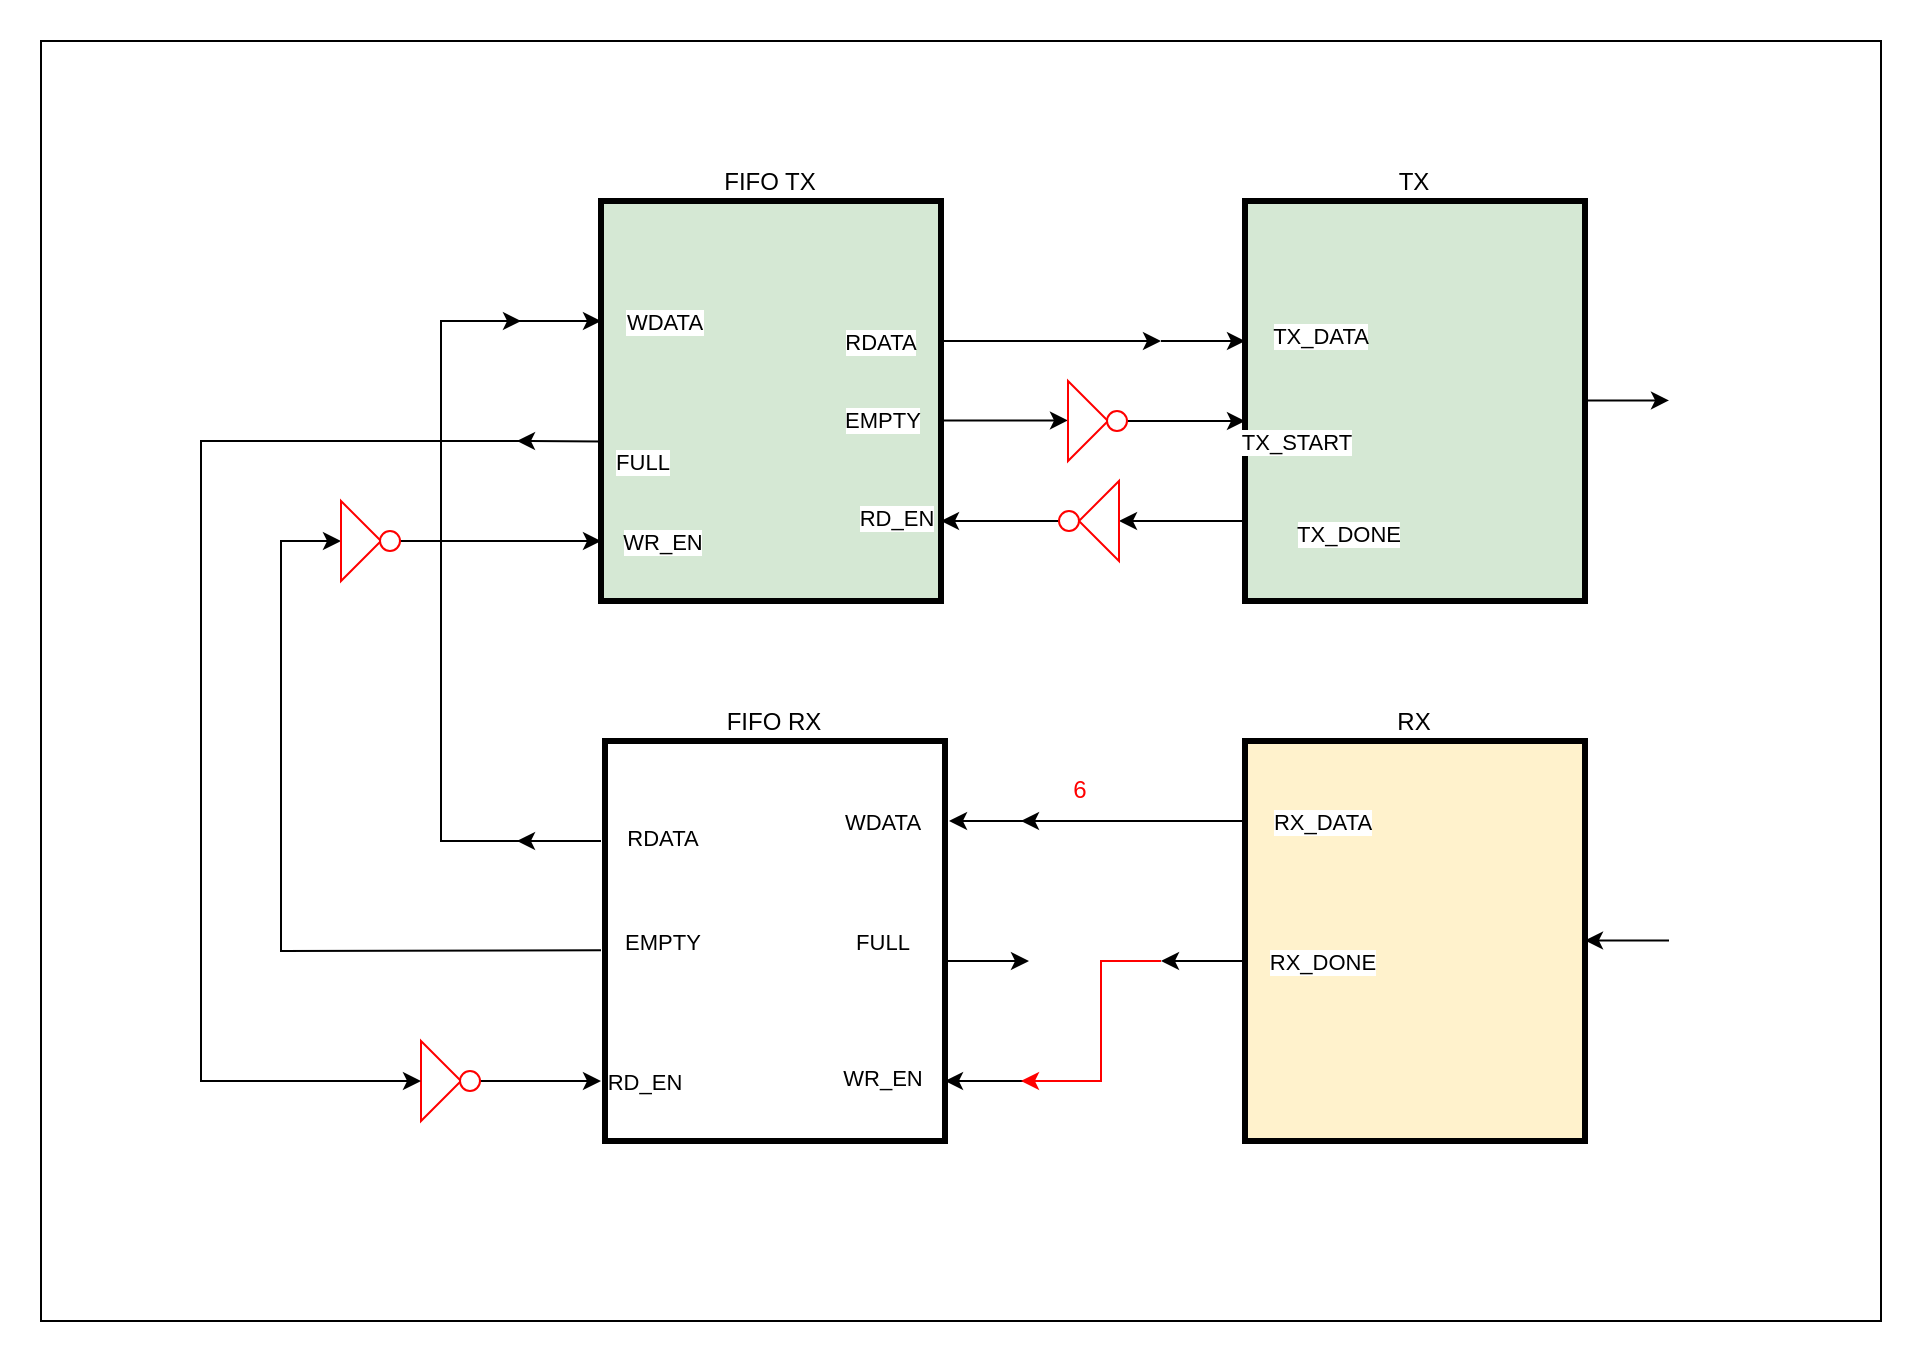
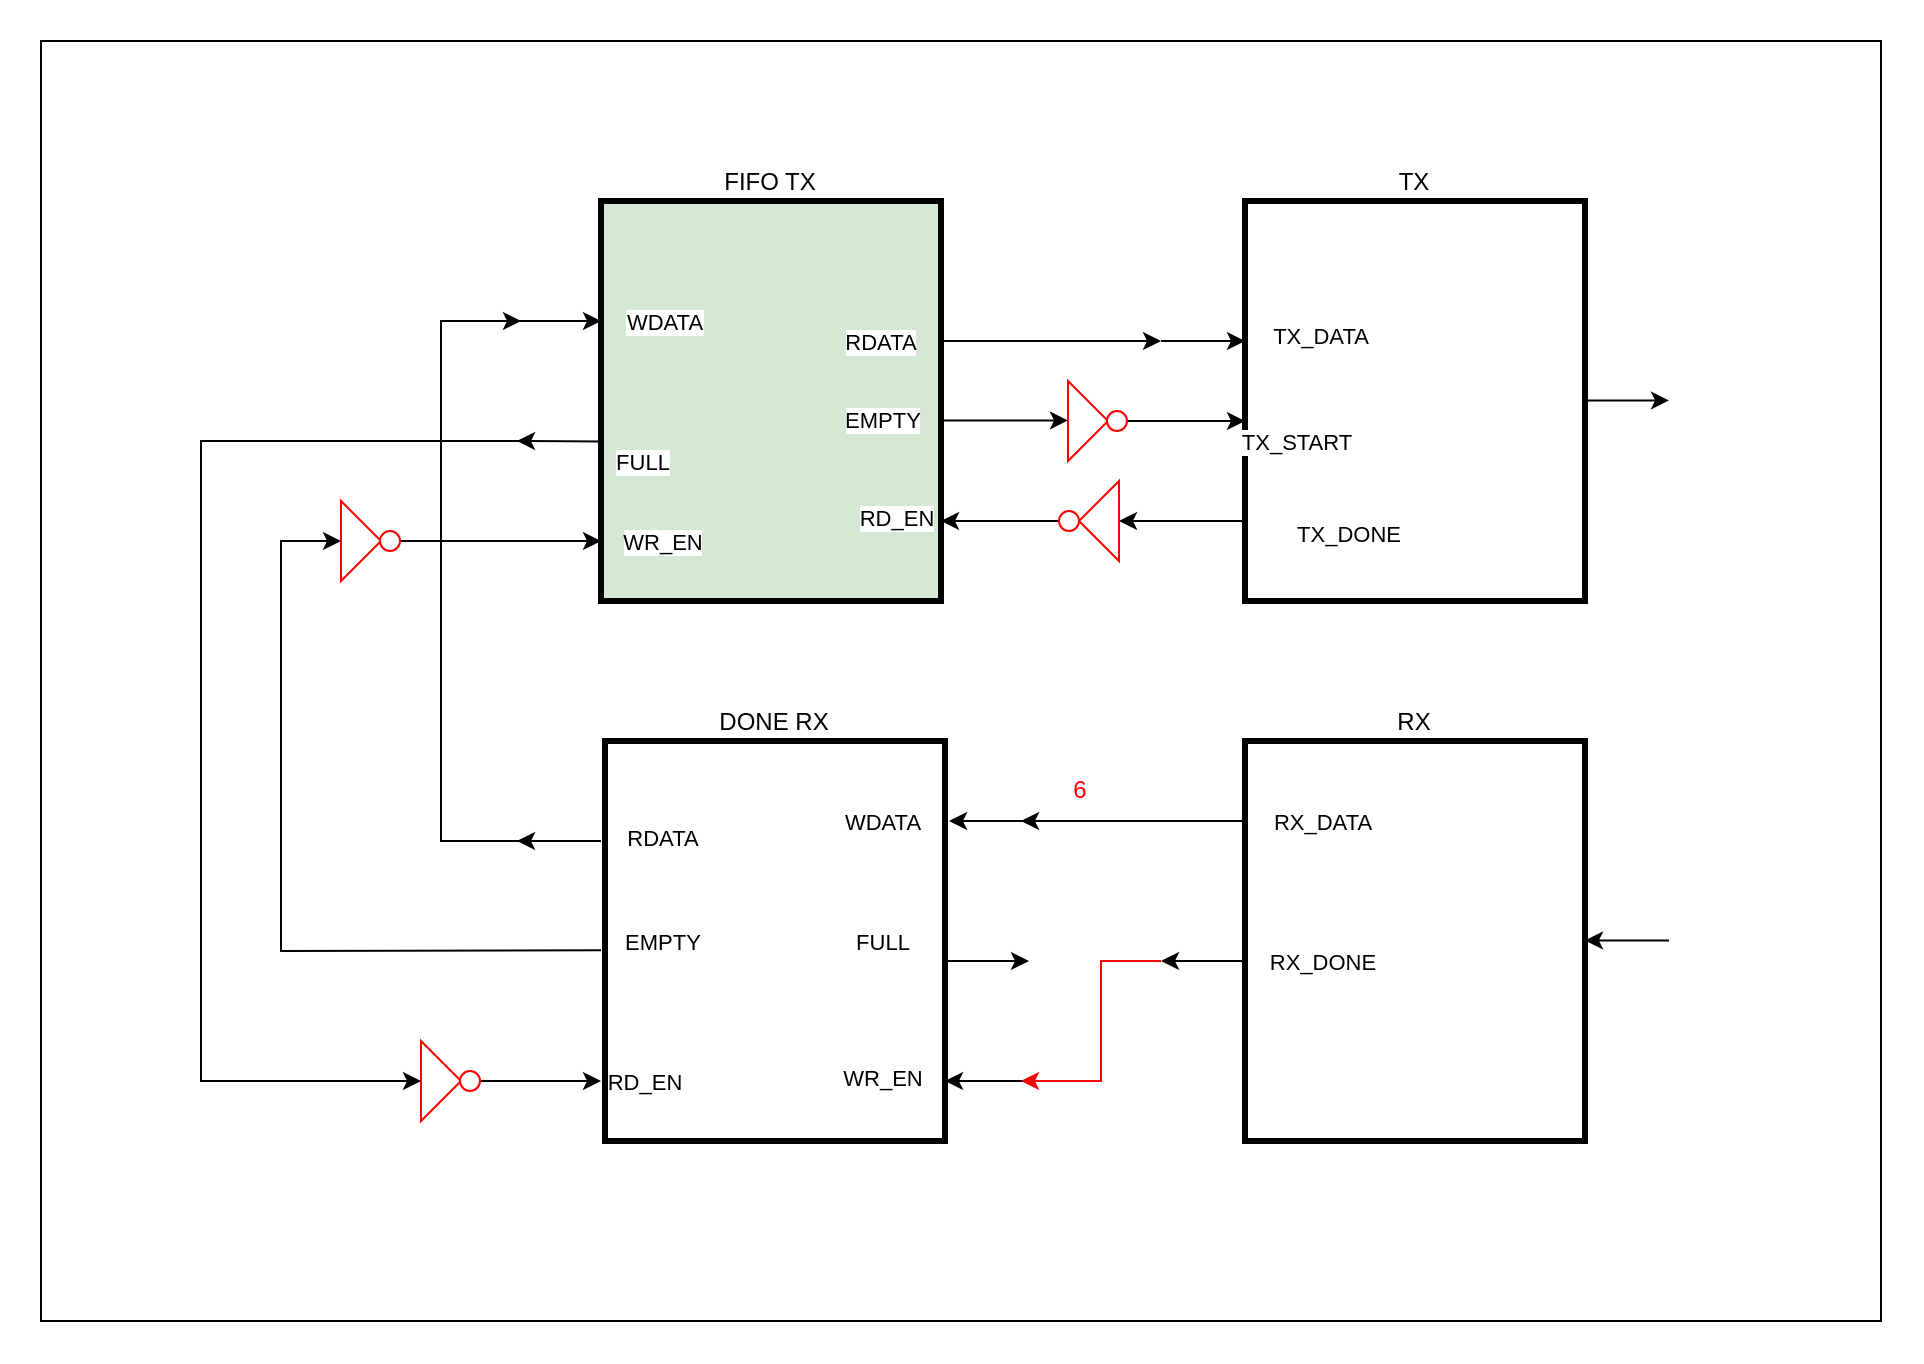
(1415, 401) -> (1415, 401)
(775, 721) -> (775, 721)
(1415, 941) -> (1415, 941)
